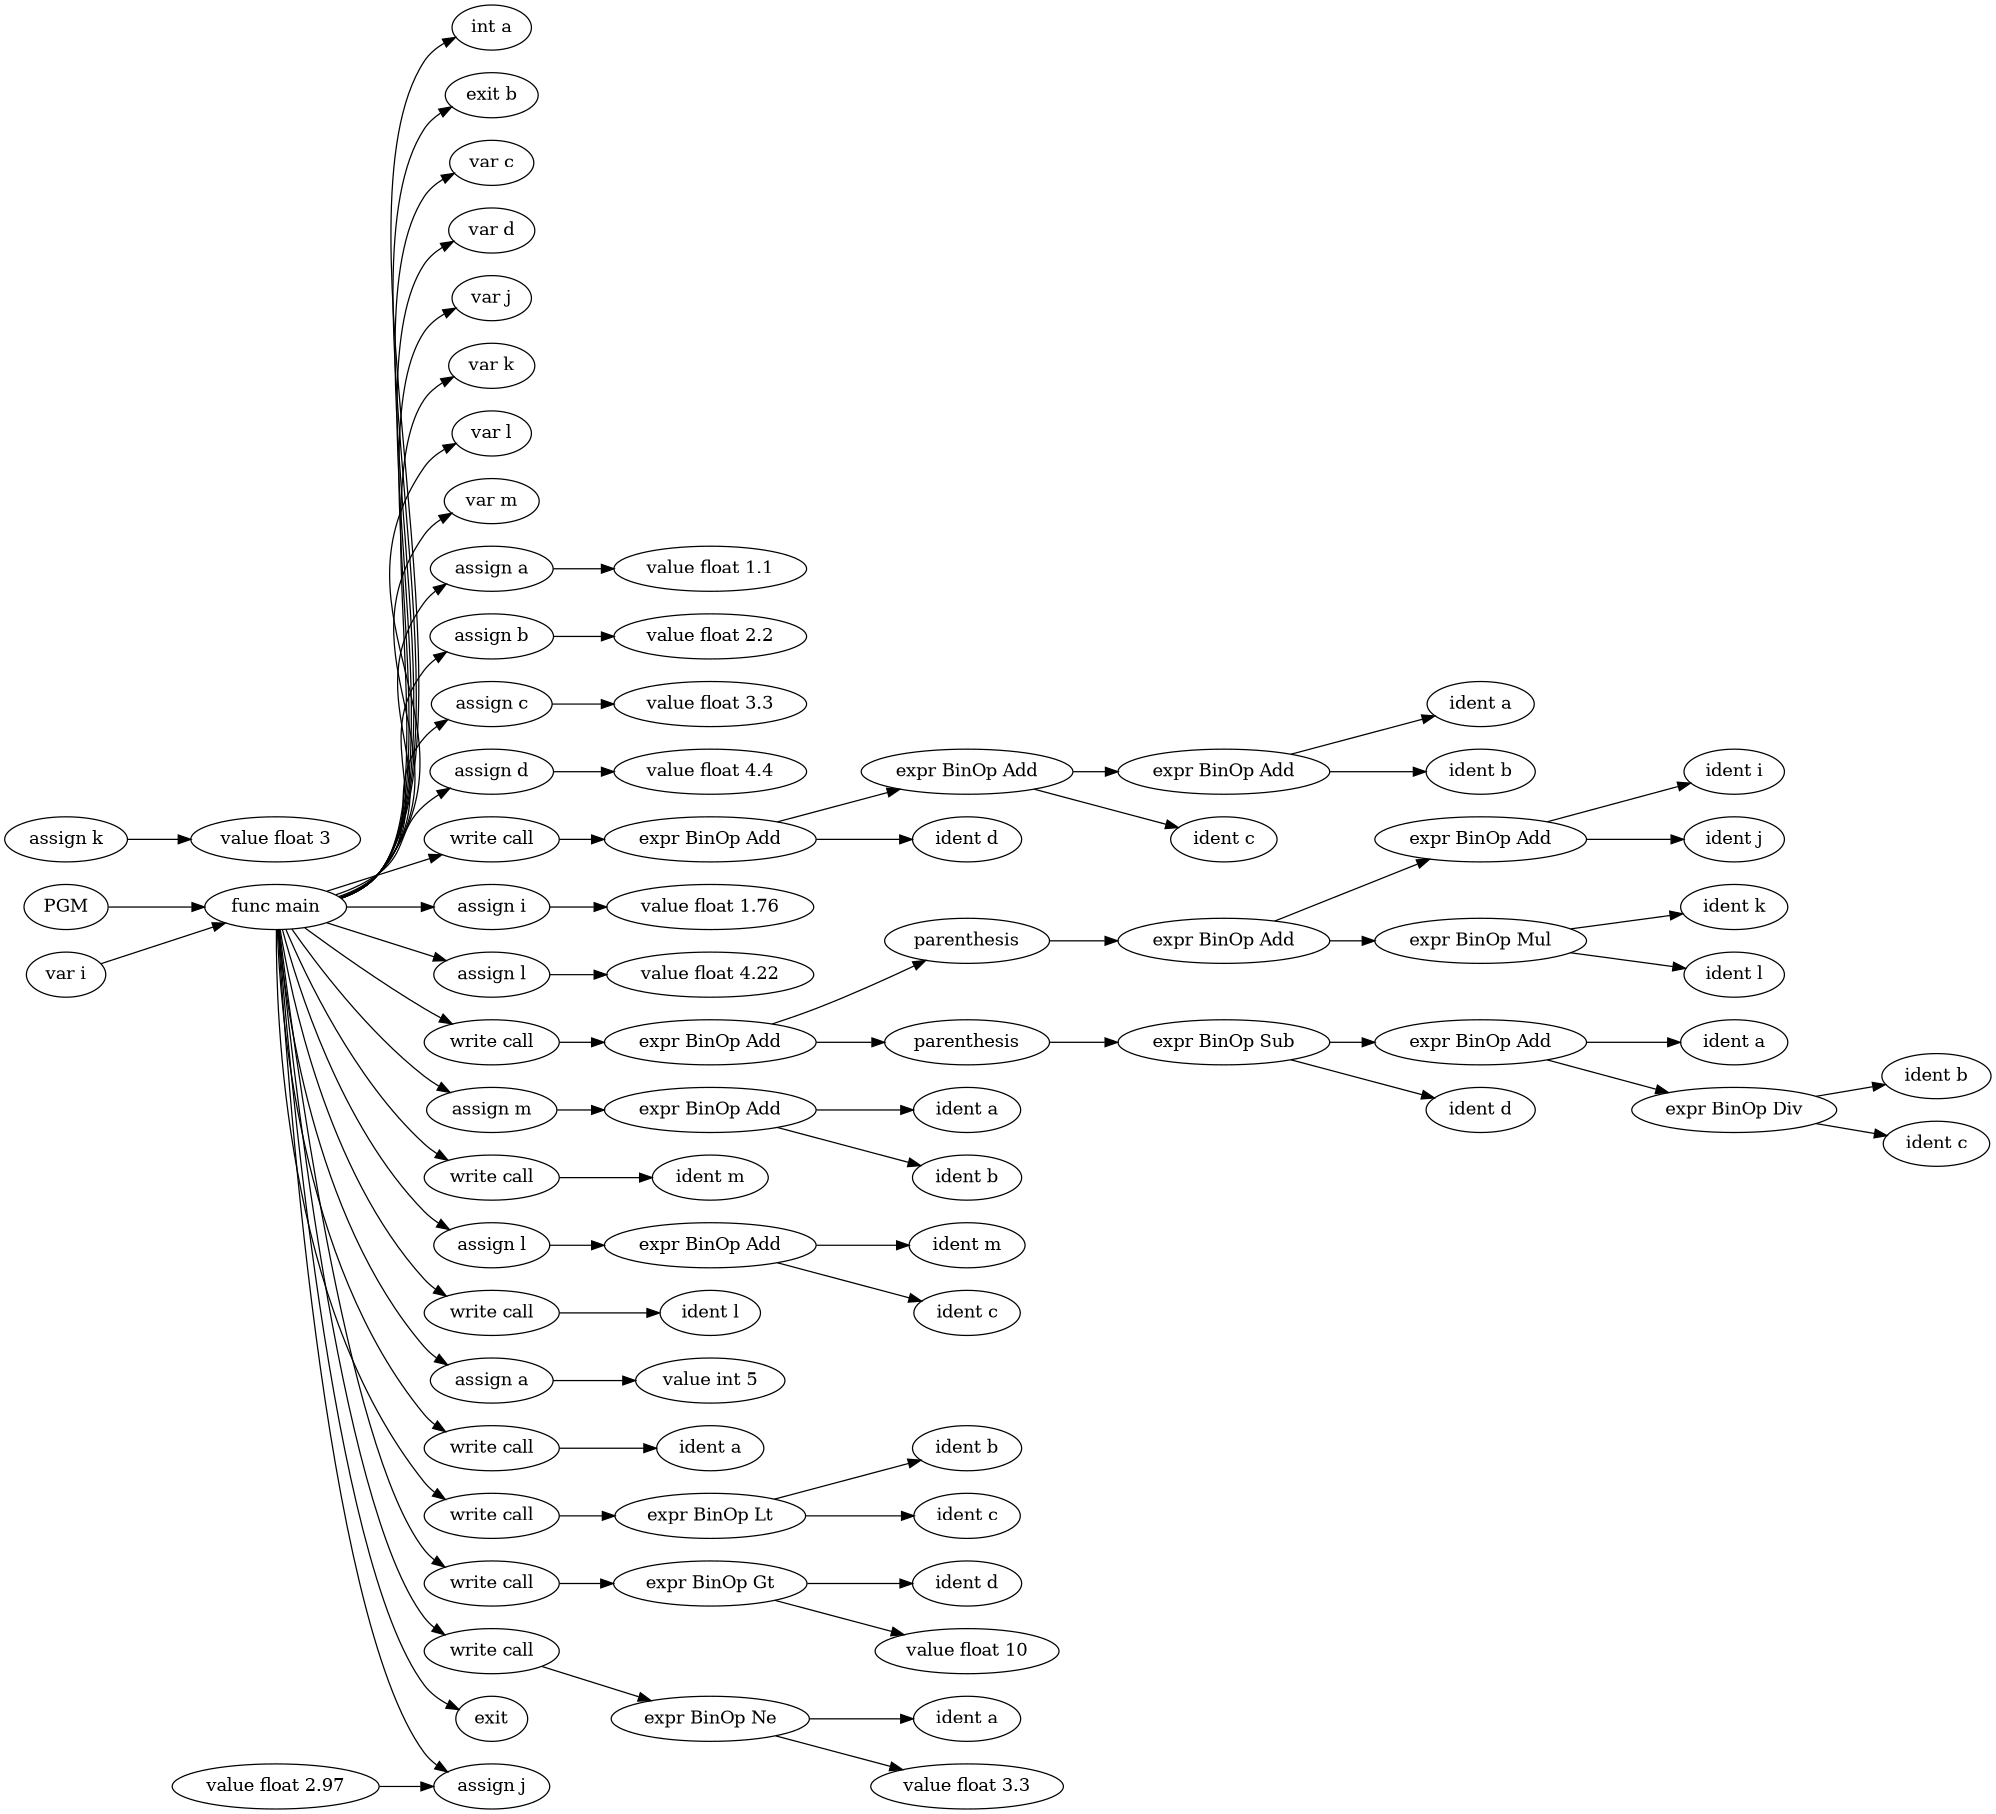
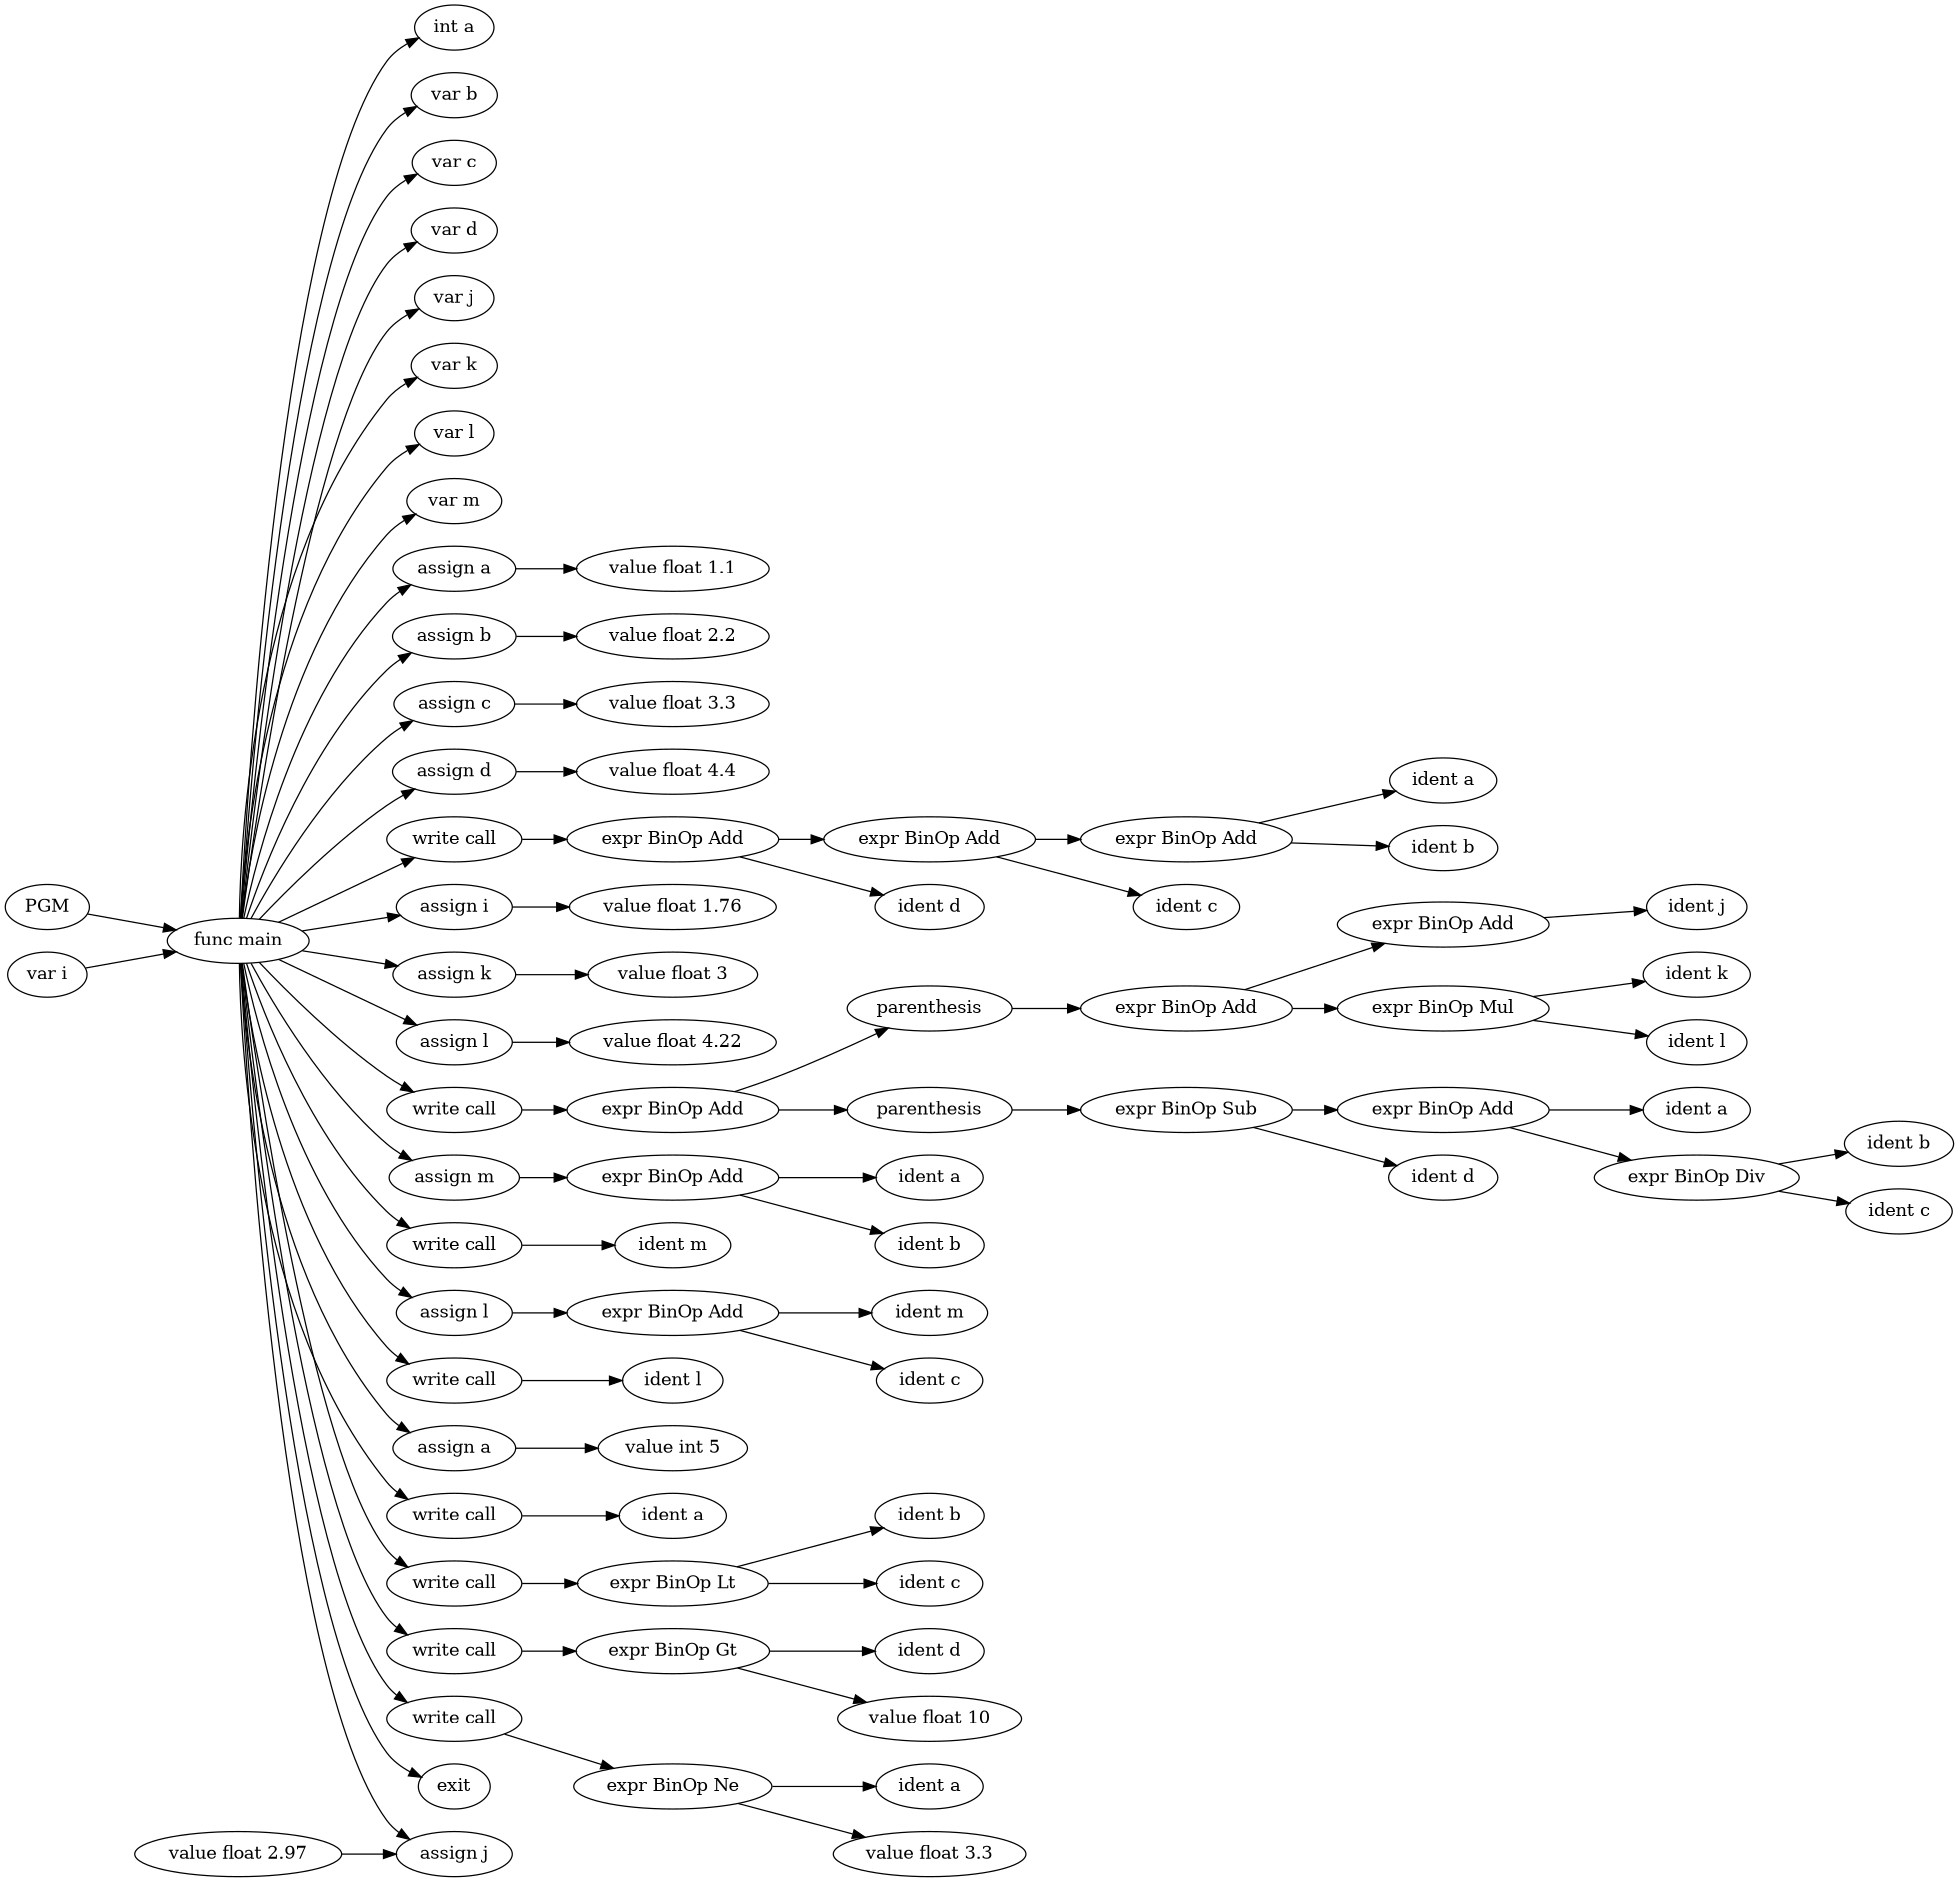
(492, 95) -> (454, 95)
(1734, 772) -> none
none -> (344, 957)
